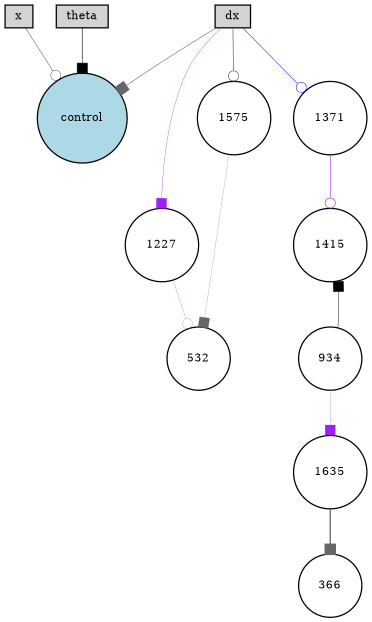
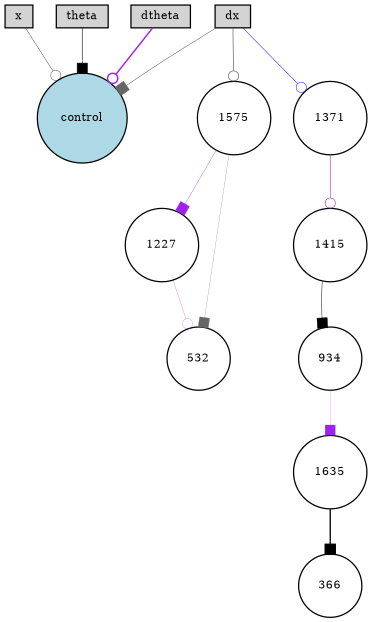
none -> (161, 16)
(175, 105) -> (201, 176)
(339, 311) -> (322, 298)
(330, 525) -> (330, 525)
